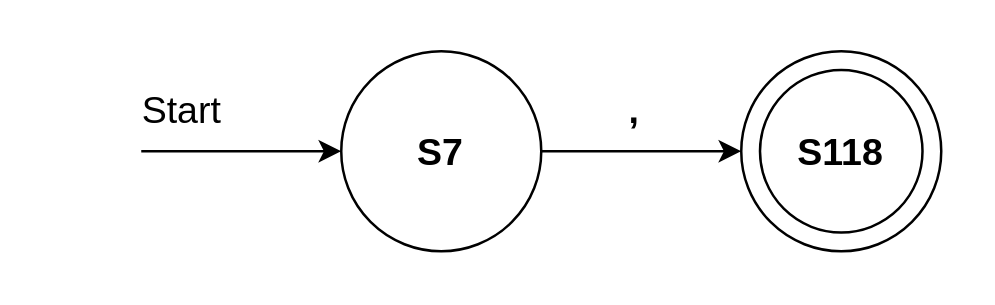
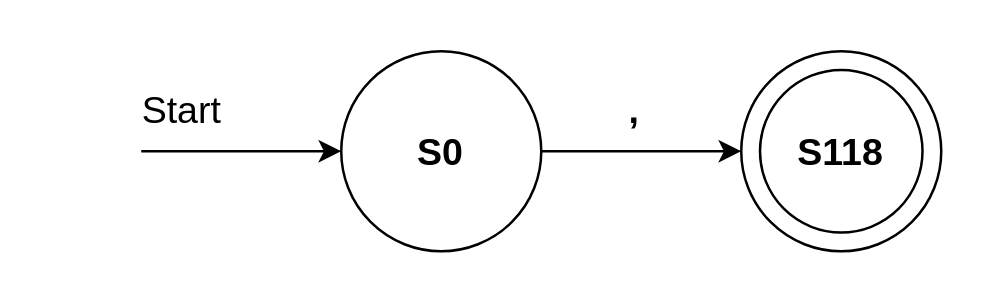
(441, 151) -> (441, 151)
